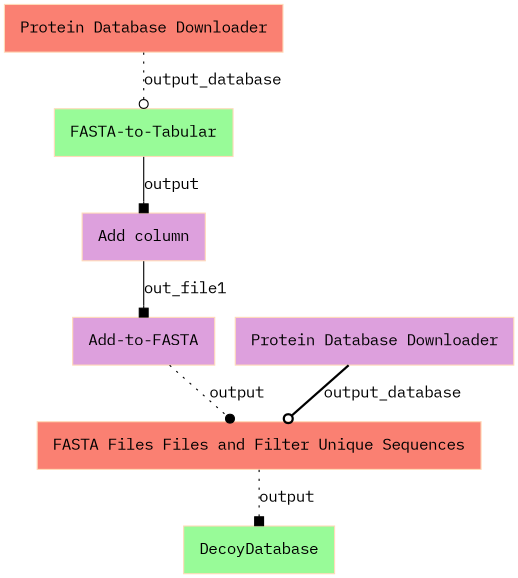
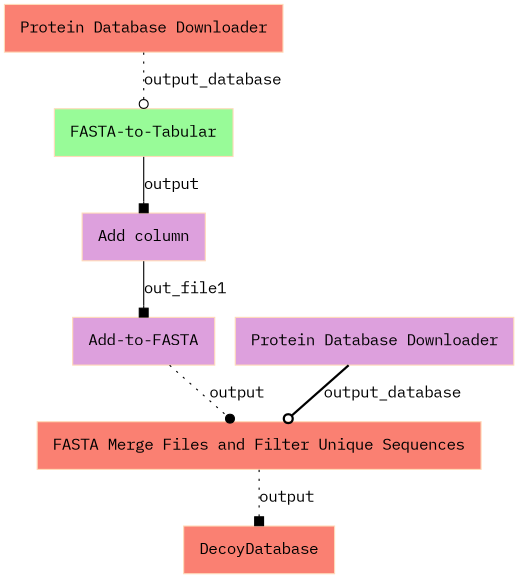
(259, 446) -> (259, 446)
(259, 550) -> (259, 550)
